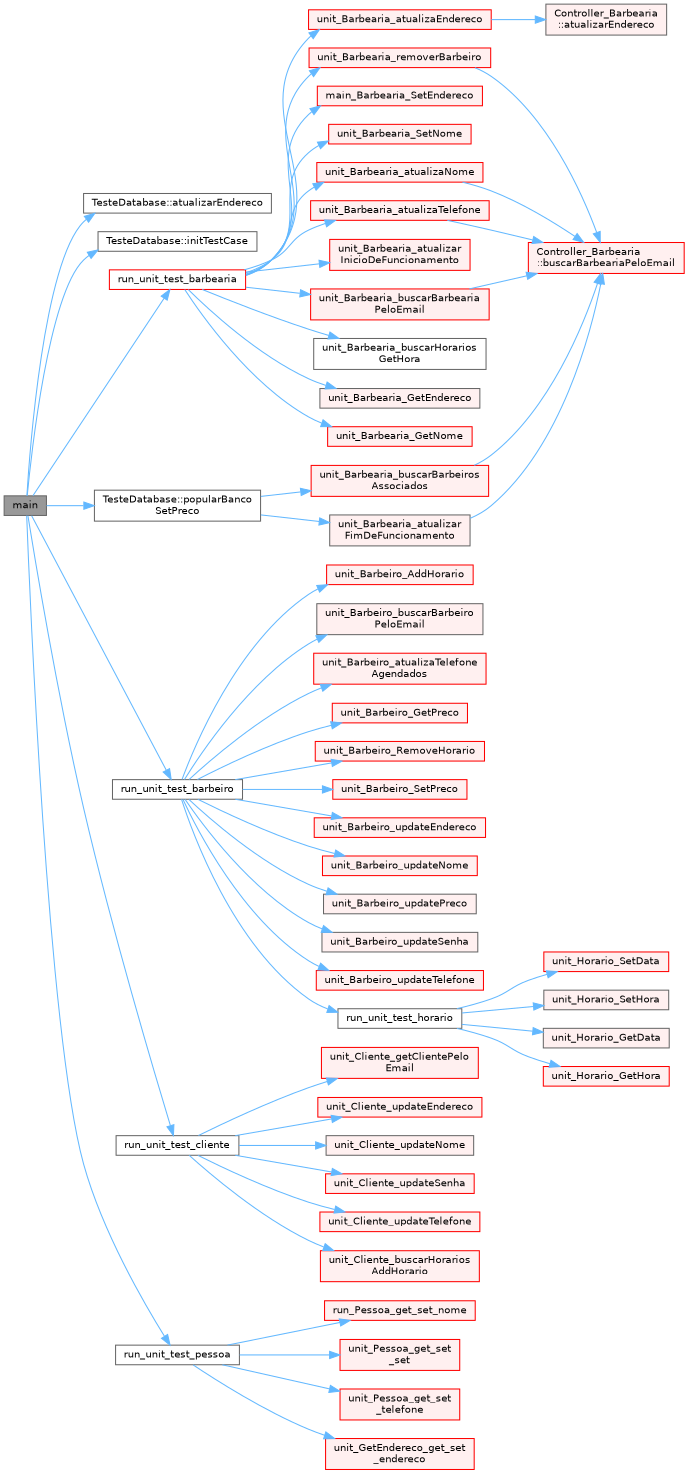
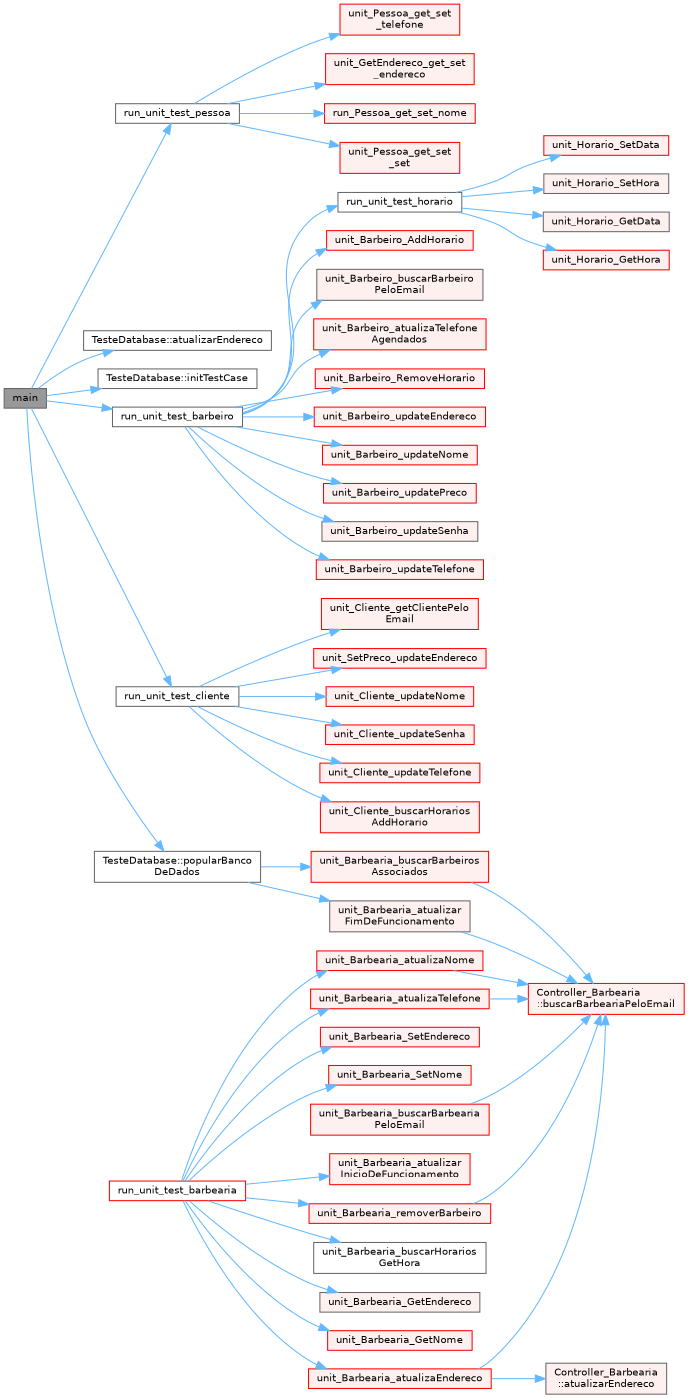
(400, 96) -> (400, 1037)
(273, 290) -> none
(99, 397) -> none
(177, 506) -> (177, 867)
(400, 713) -> none
(400, 789) -> none
(400, 904) -> (400, 493)
(400, 1107) -> (400, 658)
(400, 1145) -> (400, 697)
none -> (577, 1211)
